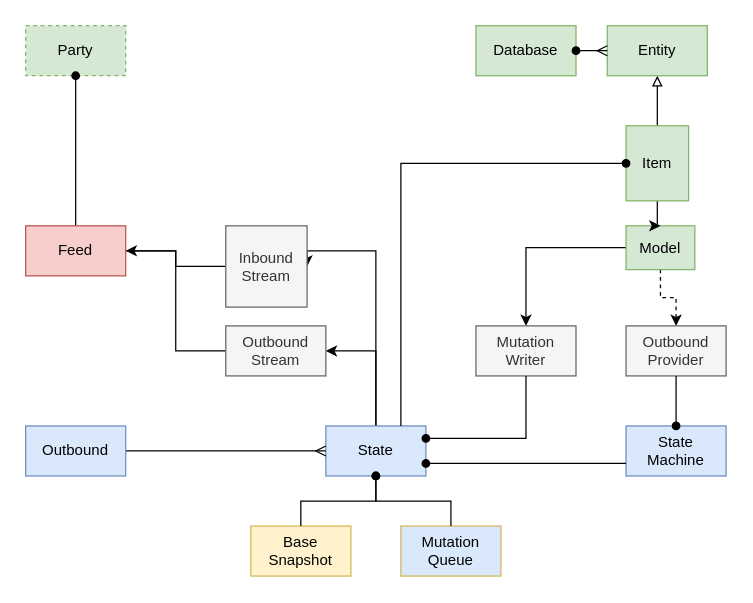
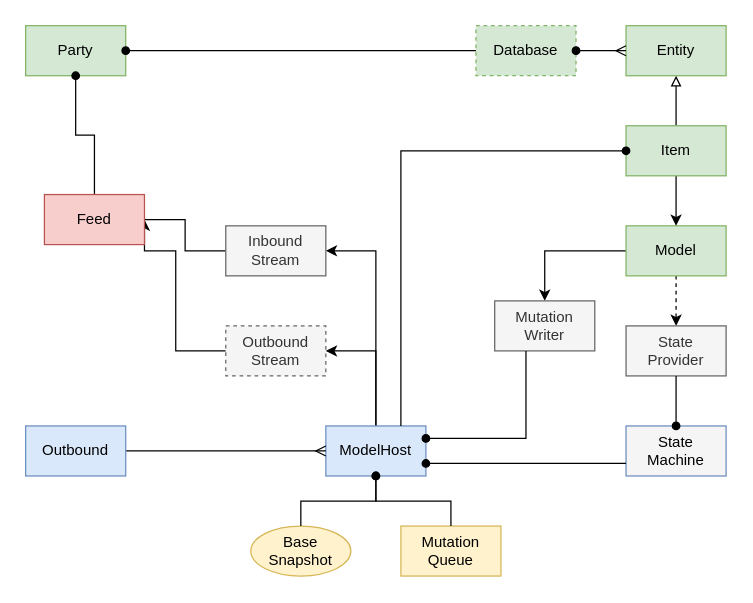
(76, 51) -> (76, 51)
none -> (303, 51)
(526, 51) -> (526, 51)
(657, 51) -> (676, 51)
(657, 163) -> (676, 151)
(660, 248) -> (676, 251)
(76, 251) -> (94, 219)
(266, 266) -> (276, 251)
(276, 351) -> (276, 351)
(526, 351) -> (544, 326)
(676, 351) -> (676, 351)
(376, 451) -> (376, 451)
(676, 451) -> (676, 451)
(301, 551) -> (301, 551)
(451, 551) -> (451, 551)
